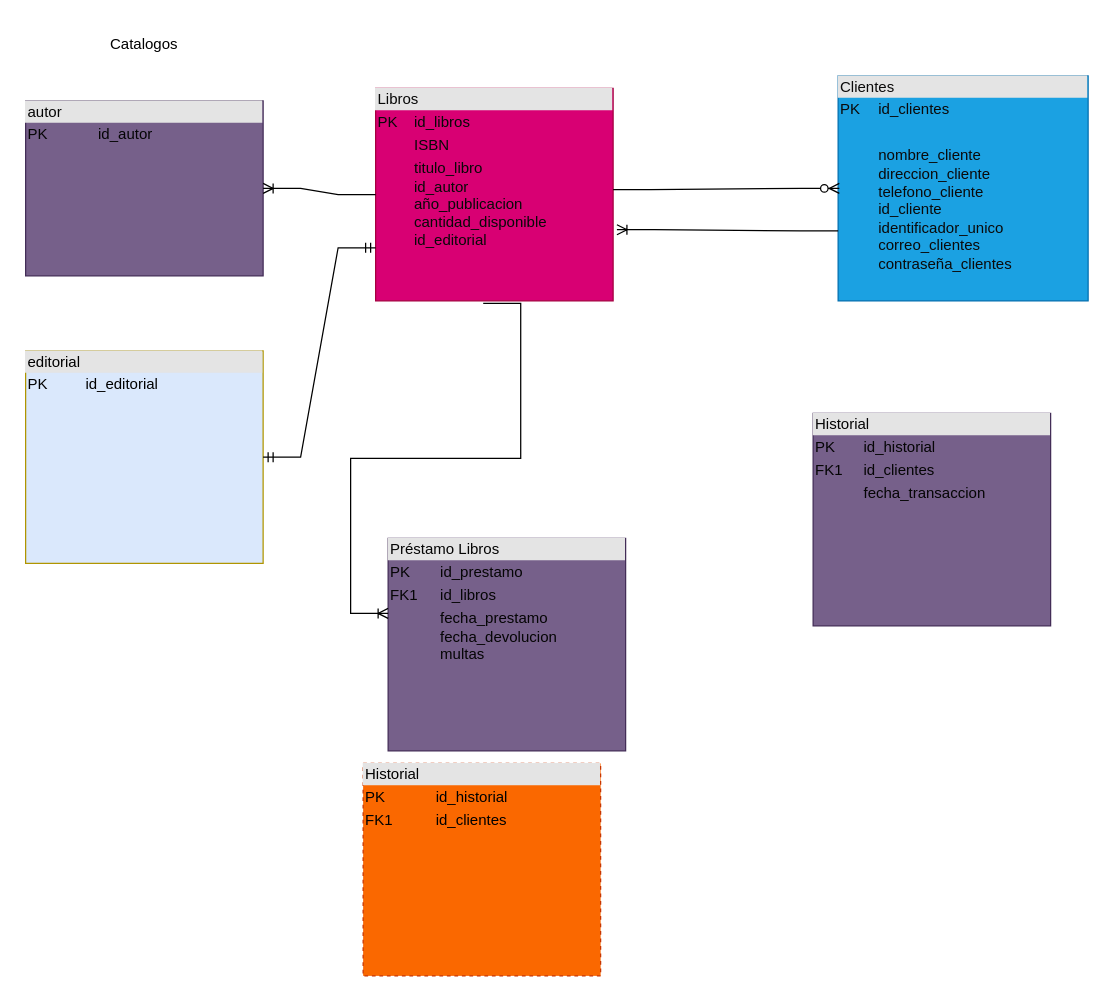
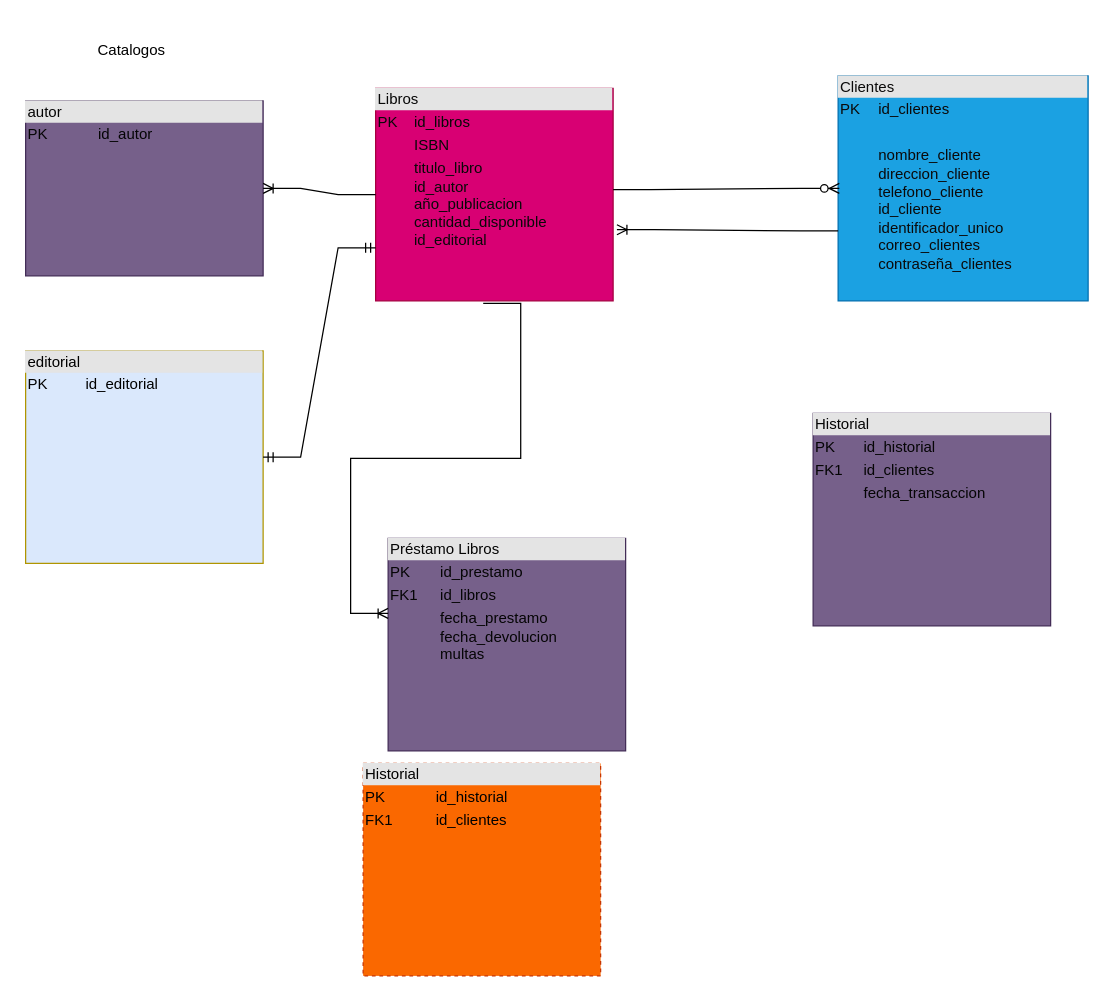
(144, 44) -> (132, 51)
